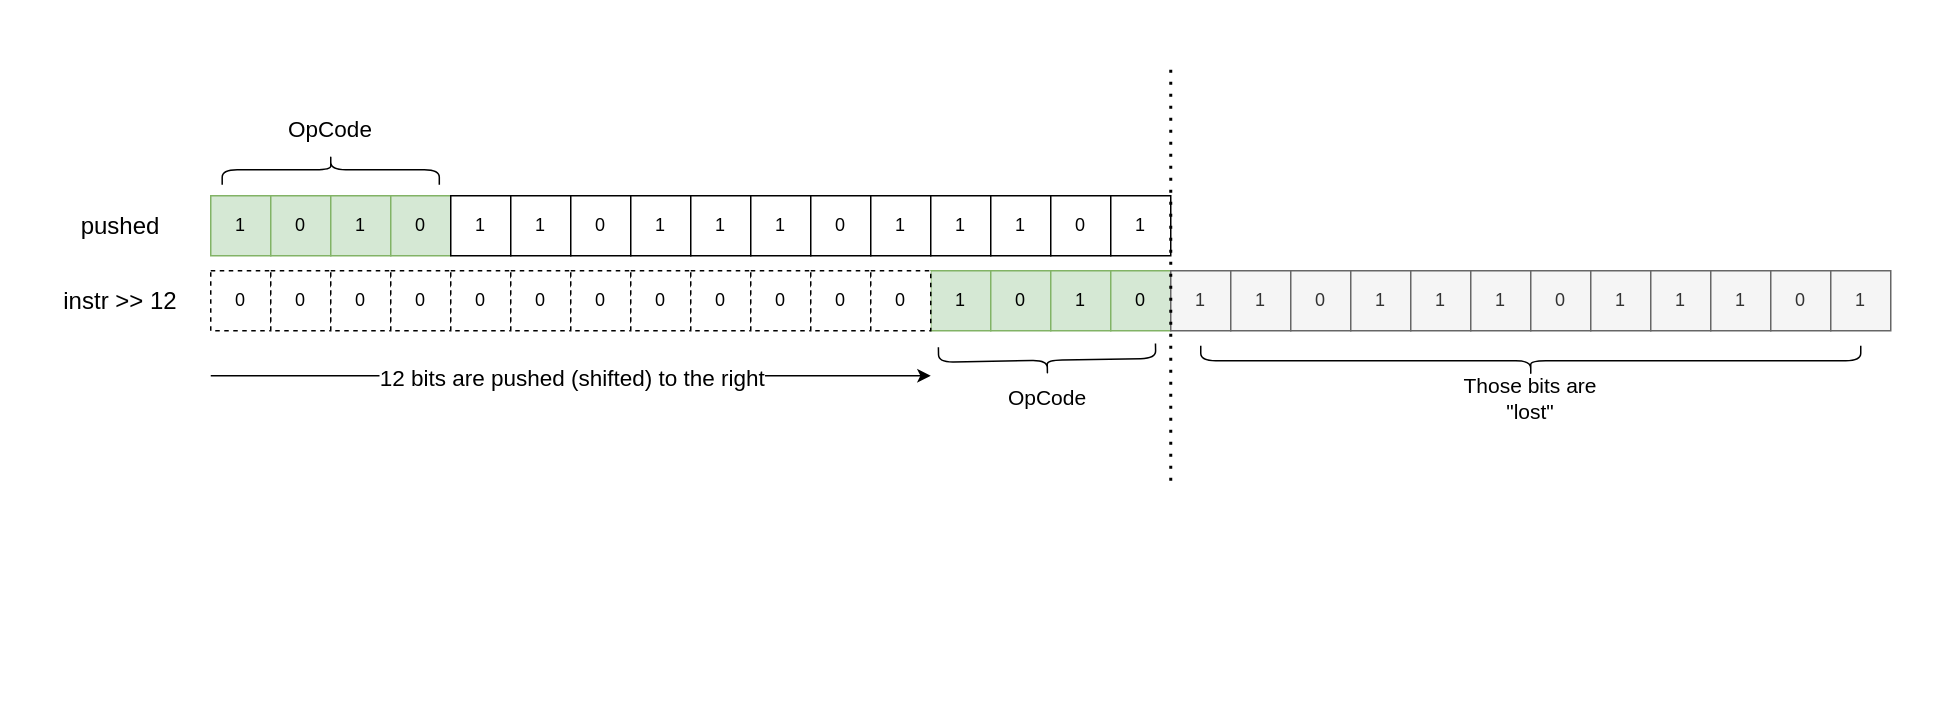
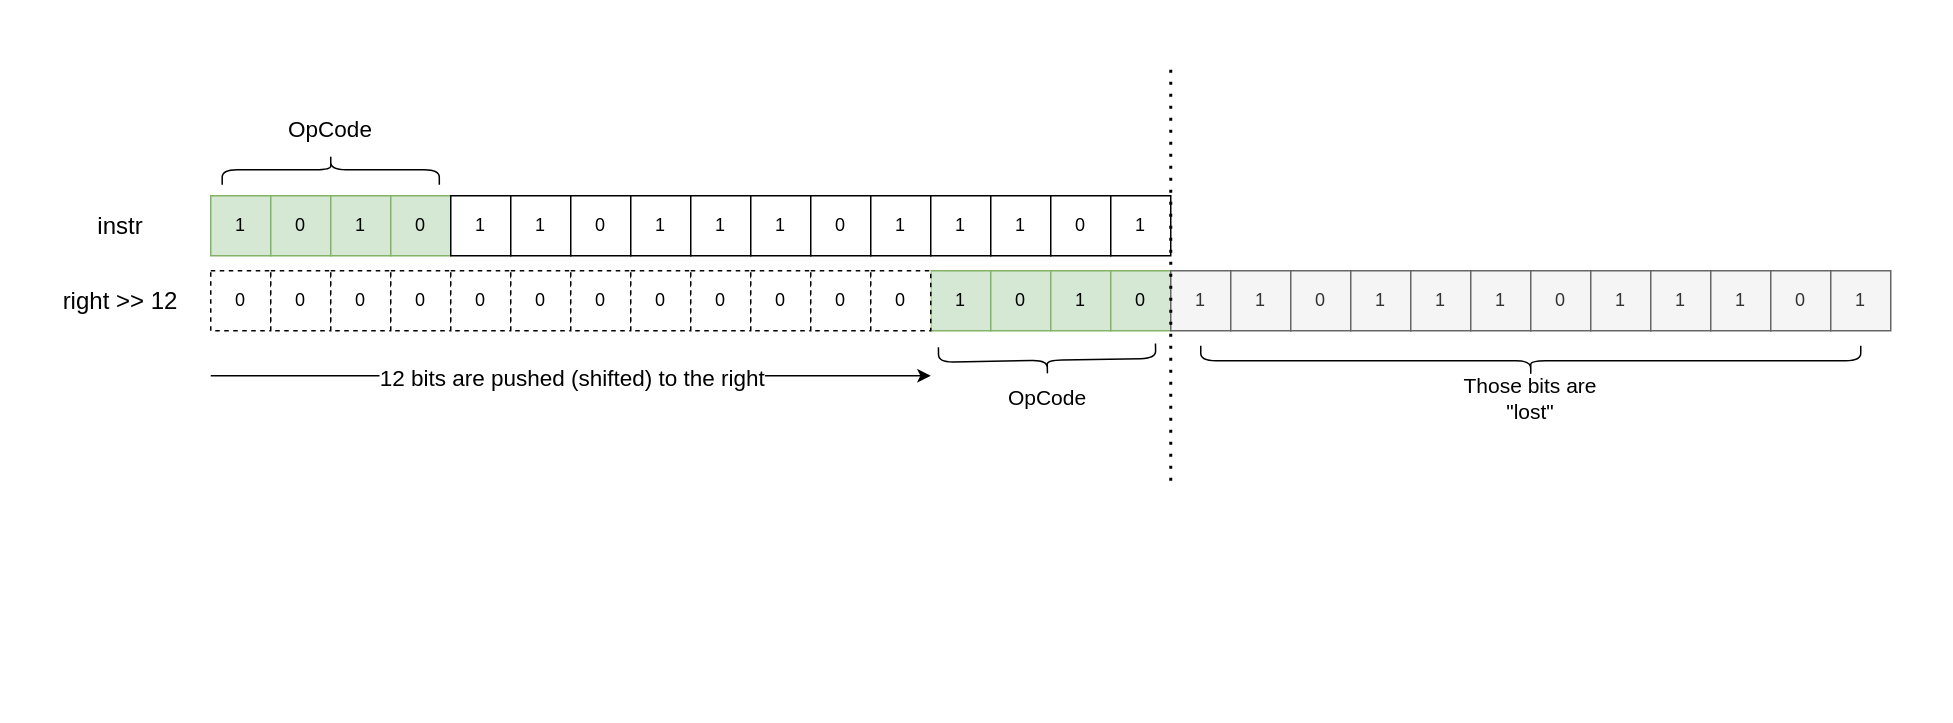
(121, 226) -> (121, 226)
(121, 301) -> (121, 301)
